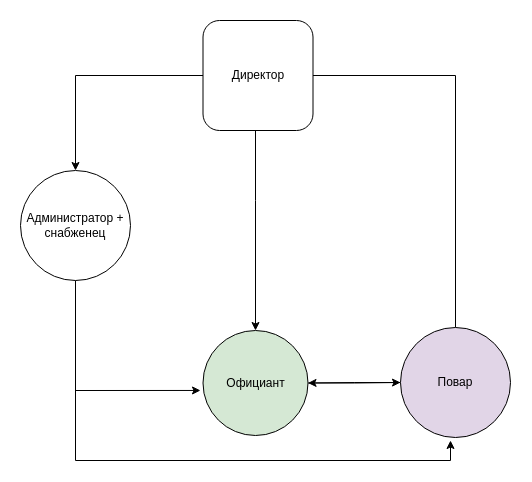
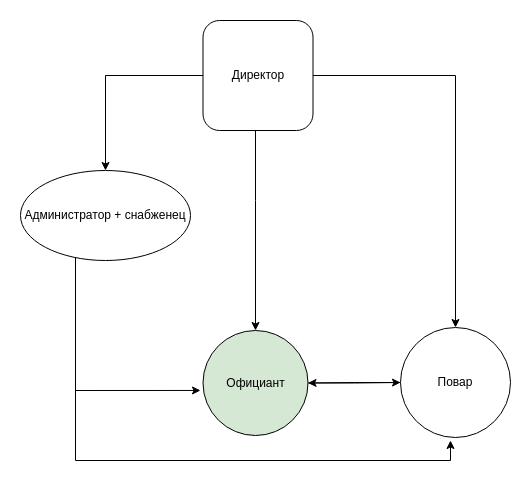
(76, 226) -> (106, 216)
(456, 322) -> (456, 319)
(456, 383) -> (456, 383)
